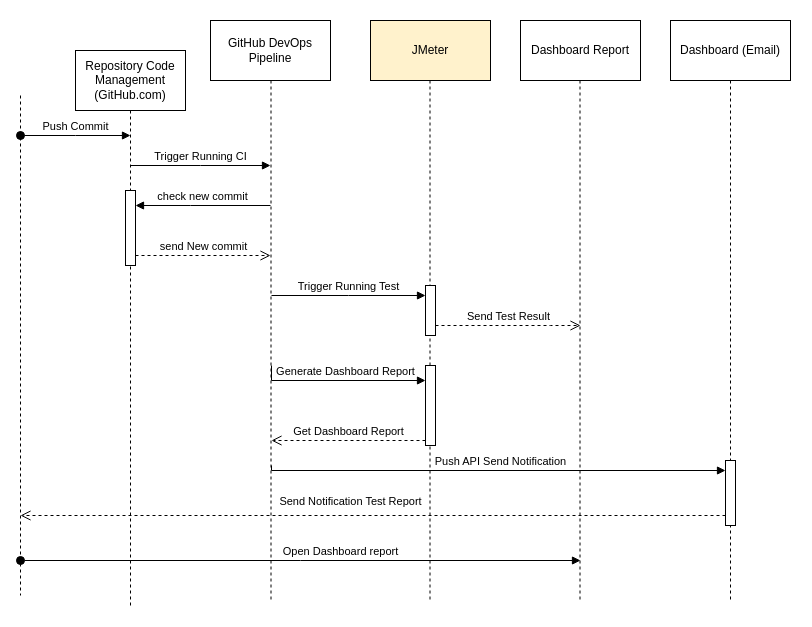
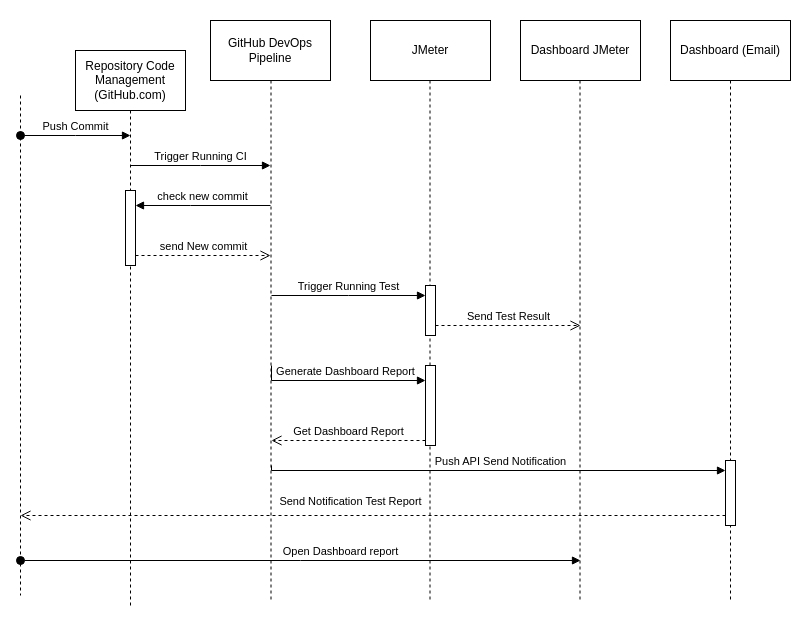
(431, 51) -> (431, 51)
(581, 51) -> (581, 51)
